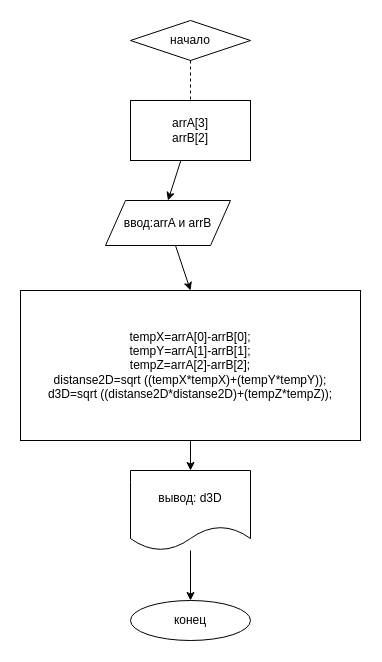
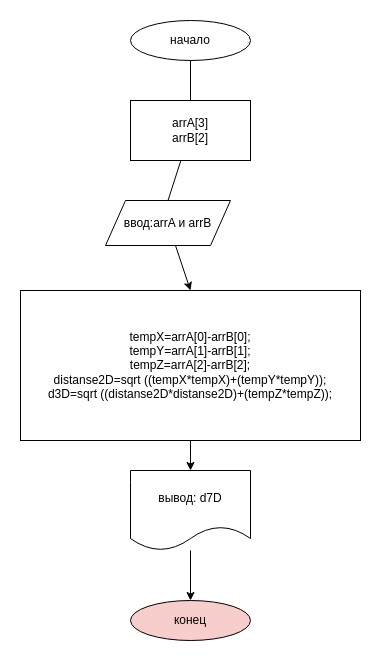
(191, 41) -> (191, 41)
(191, 81) -> (191, 81)
(171, 193) -> (170, 196)
(191, 499) -> (191, 499)
(191, 621) -> (191, 621)
